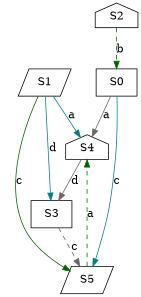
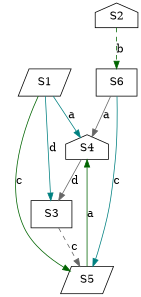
(117, 83) -> (117, 83)
(87, 217) -> (87, 217)
